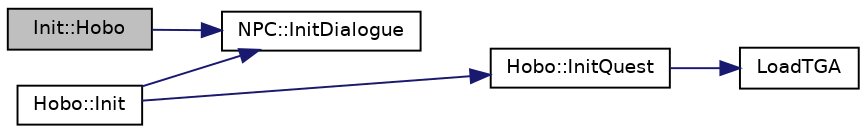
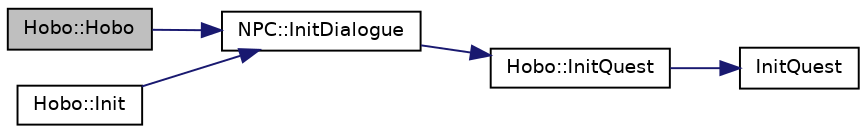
(80, 29) -> (80, 29)
(799, 68) -> (799, 68)
(306, 88) -> (446, 49)
